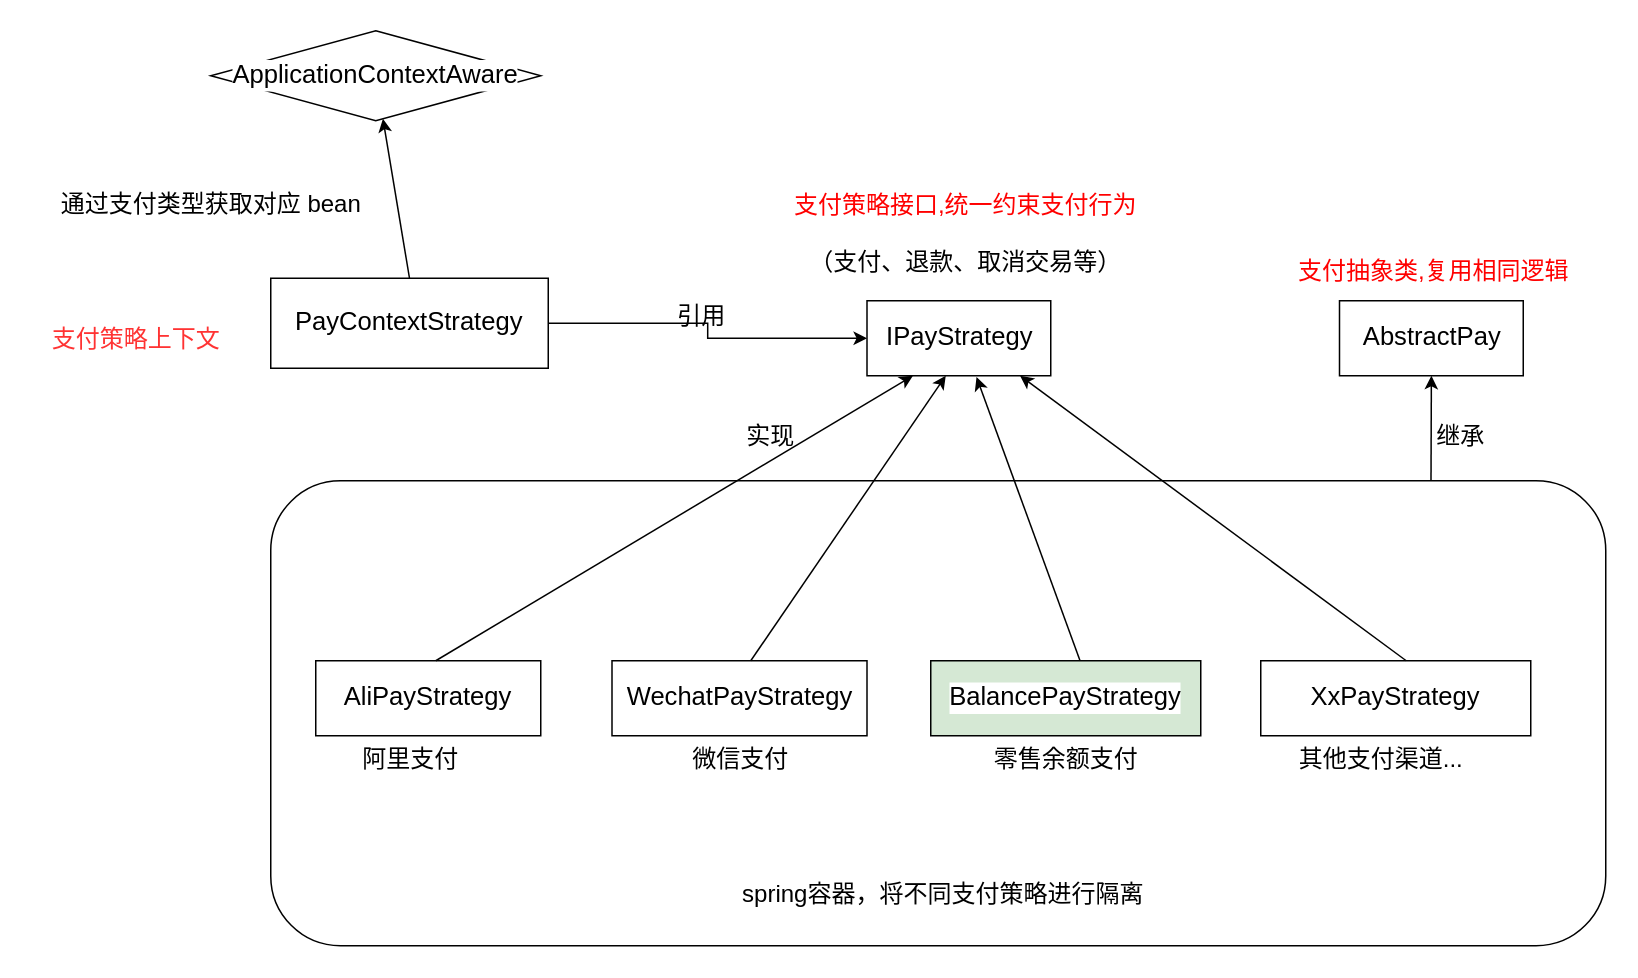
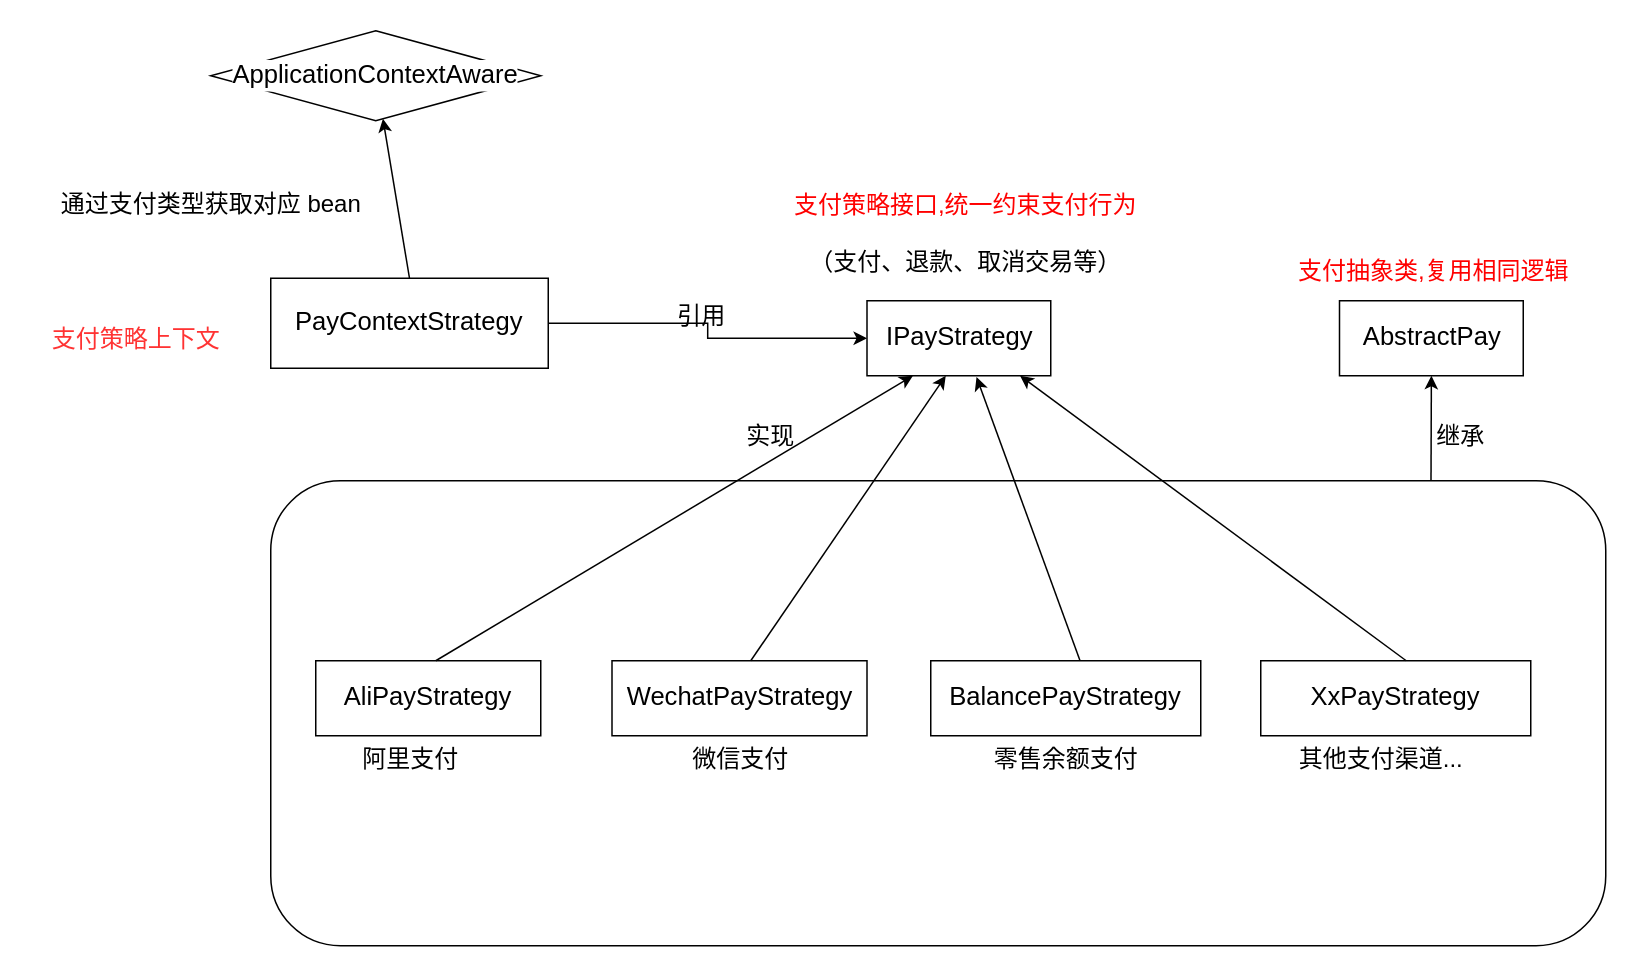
(1066, 698) -> (1066, 698)
(942, 893) -> none
